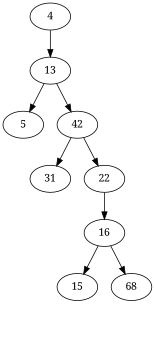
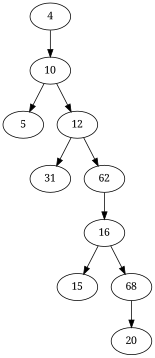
(50, 71) -> (50, 71)
(77, 125) -> (77, 125)
(104, 179) -> (104, 179)
none -> (131, 341)
